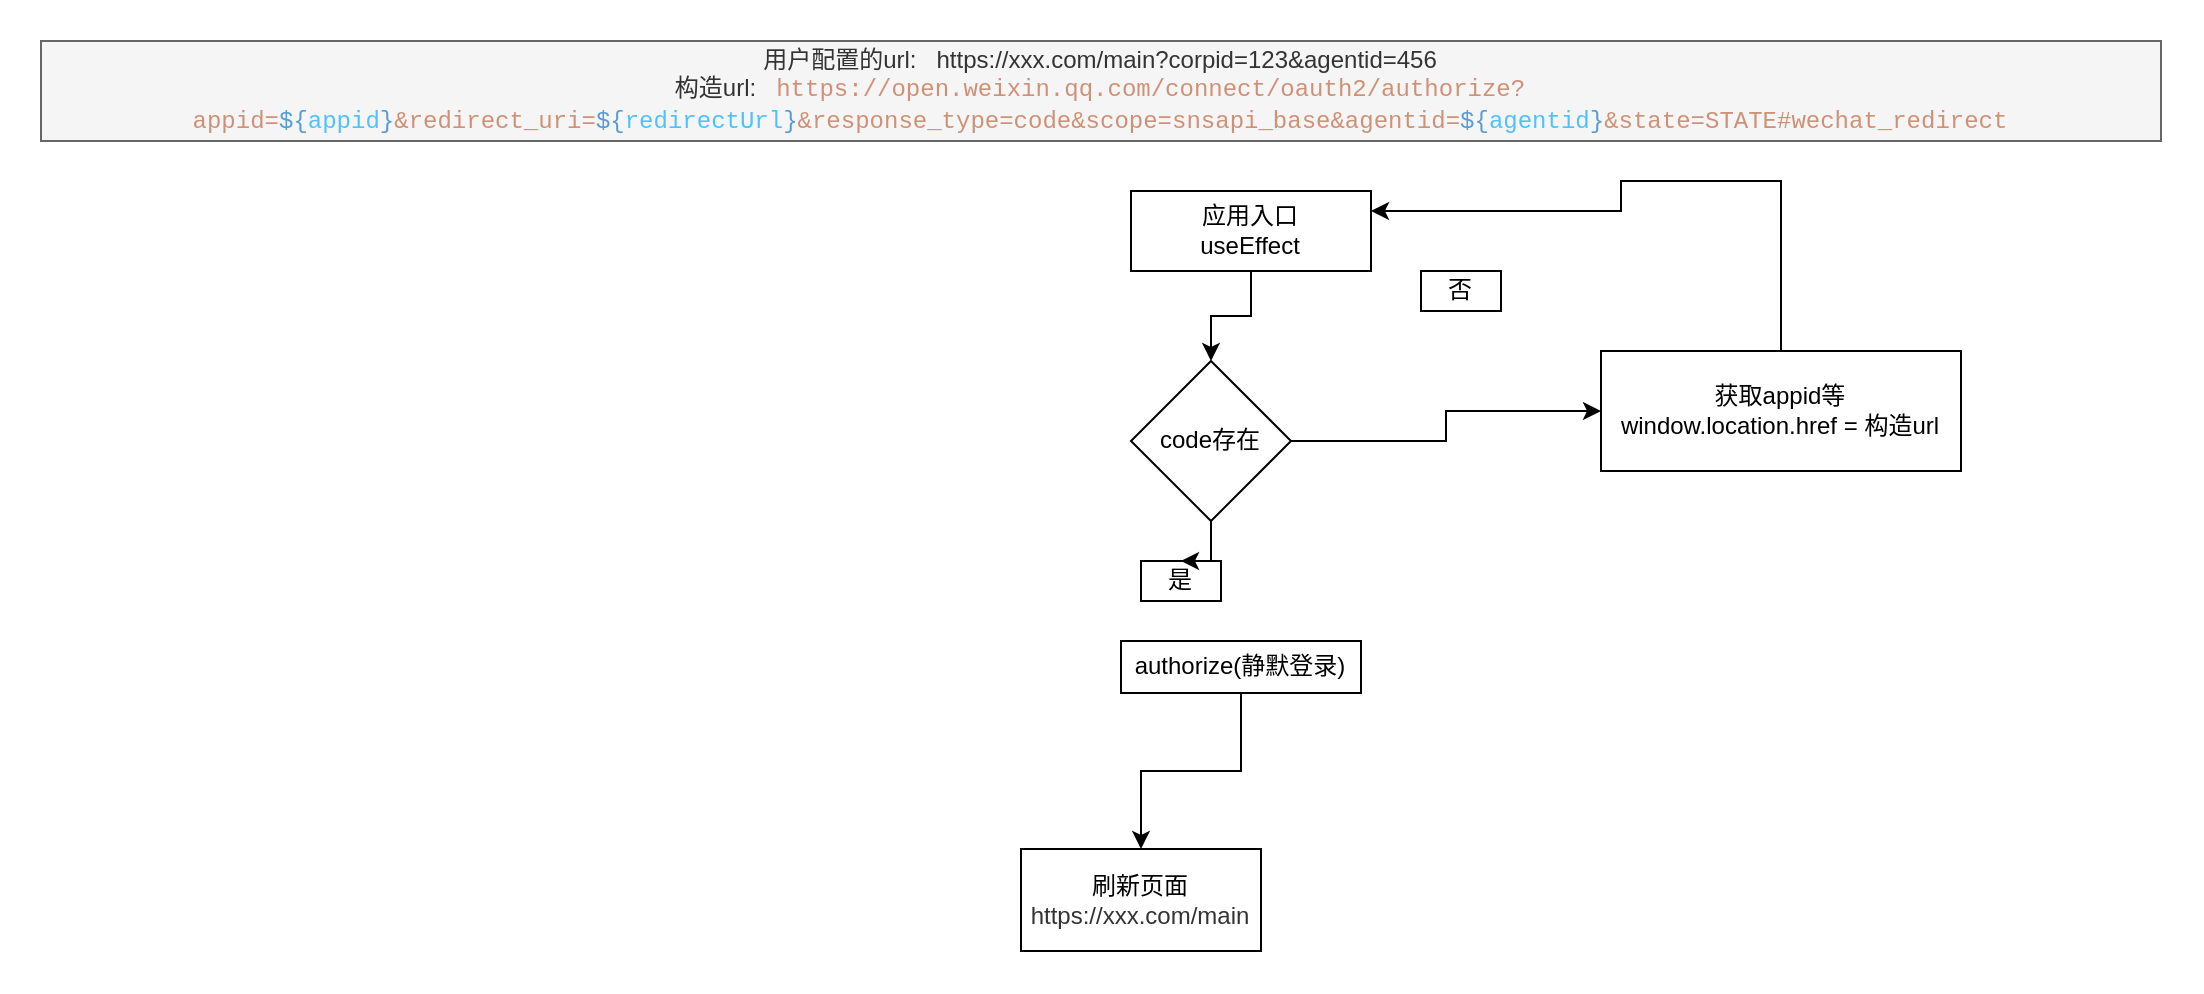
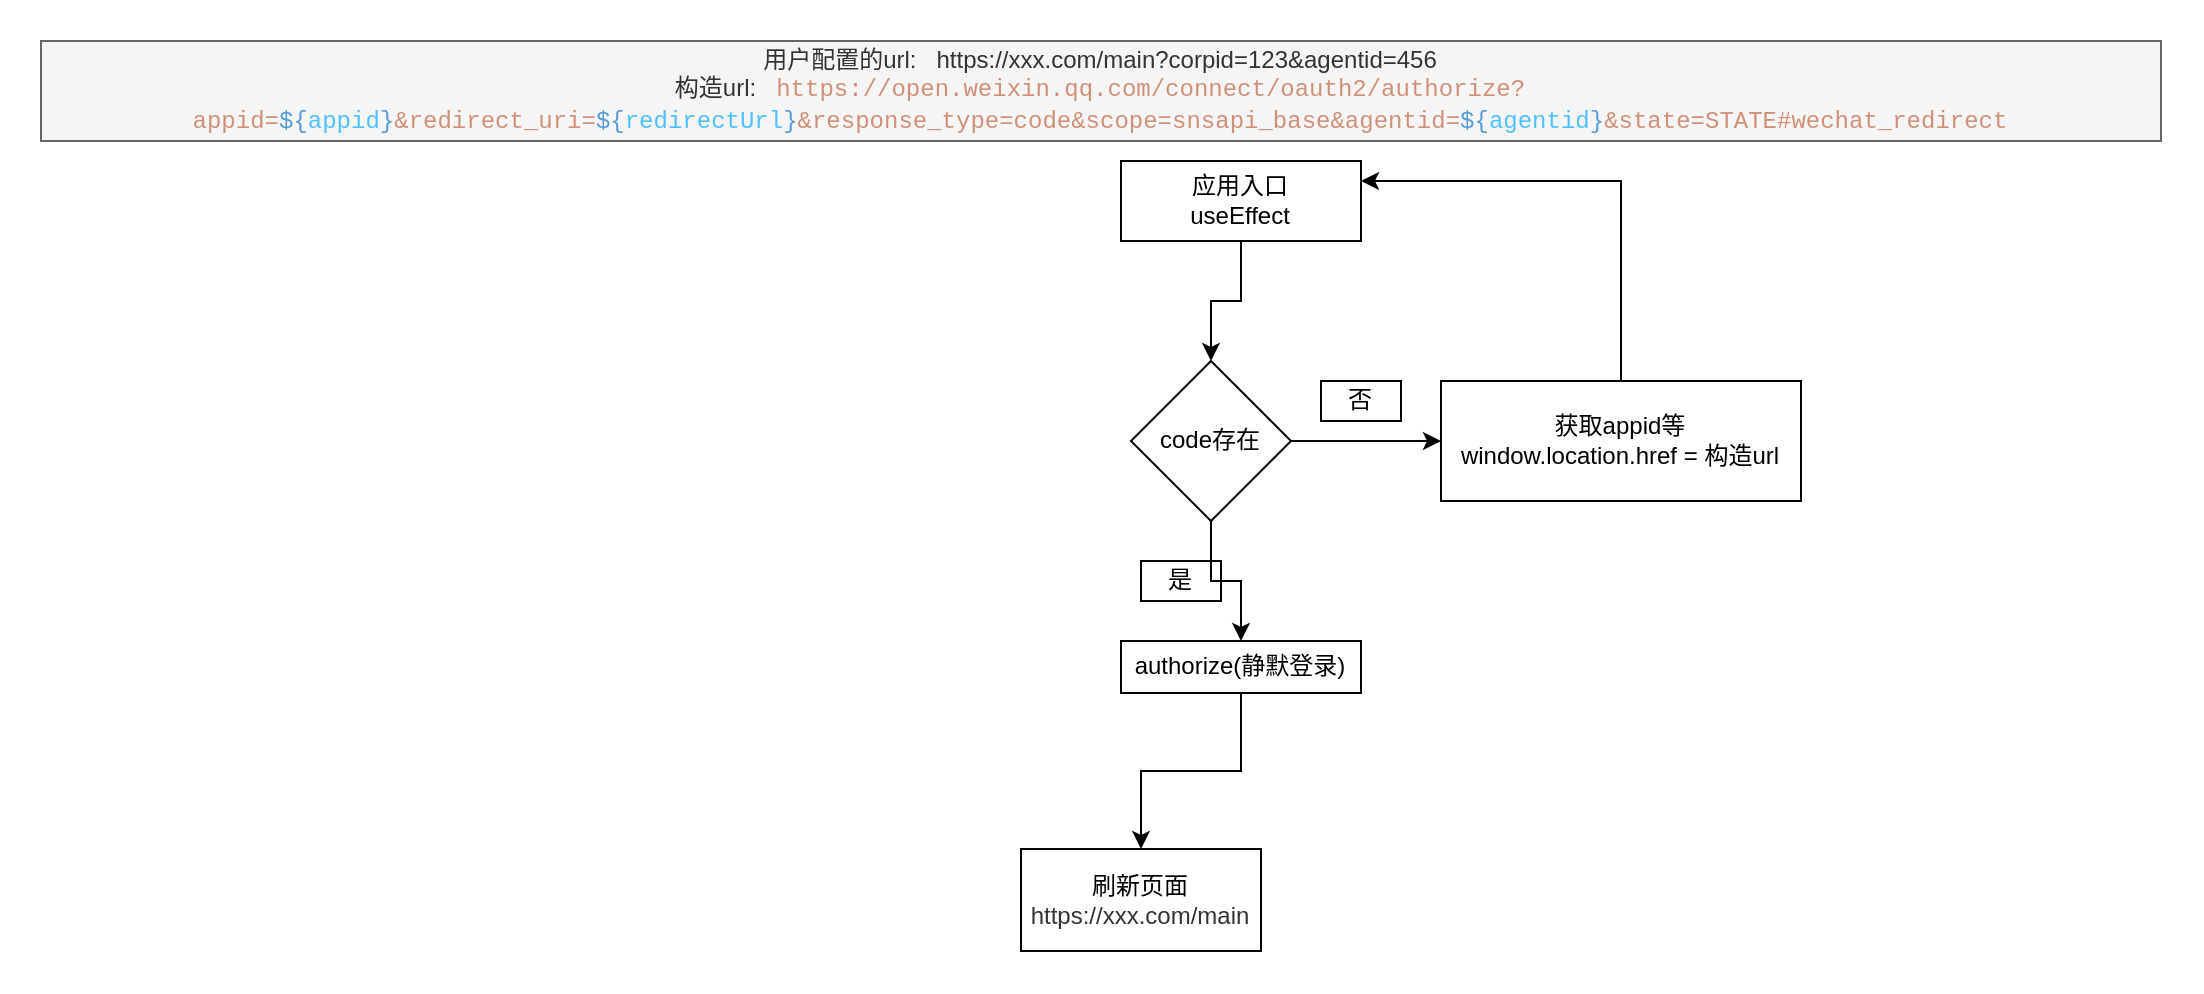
(1251, 231) -> (1241, 201)
(1461, 291) -> (1361, 401)
(1781, 411) -> (1621, 441)
(1210, 561) -> (1239, 581)
